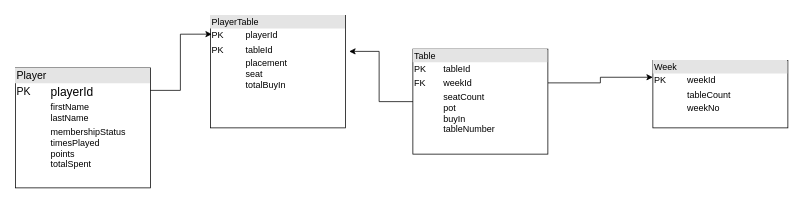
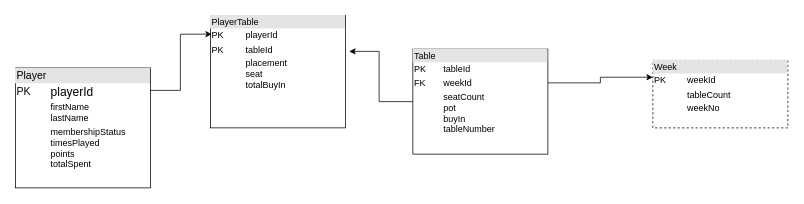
(720, 94) -> (720, 94)
